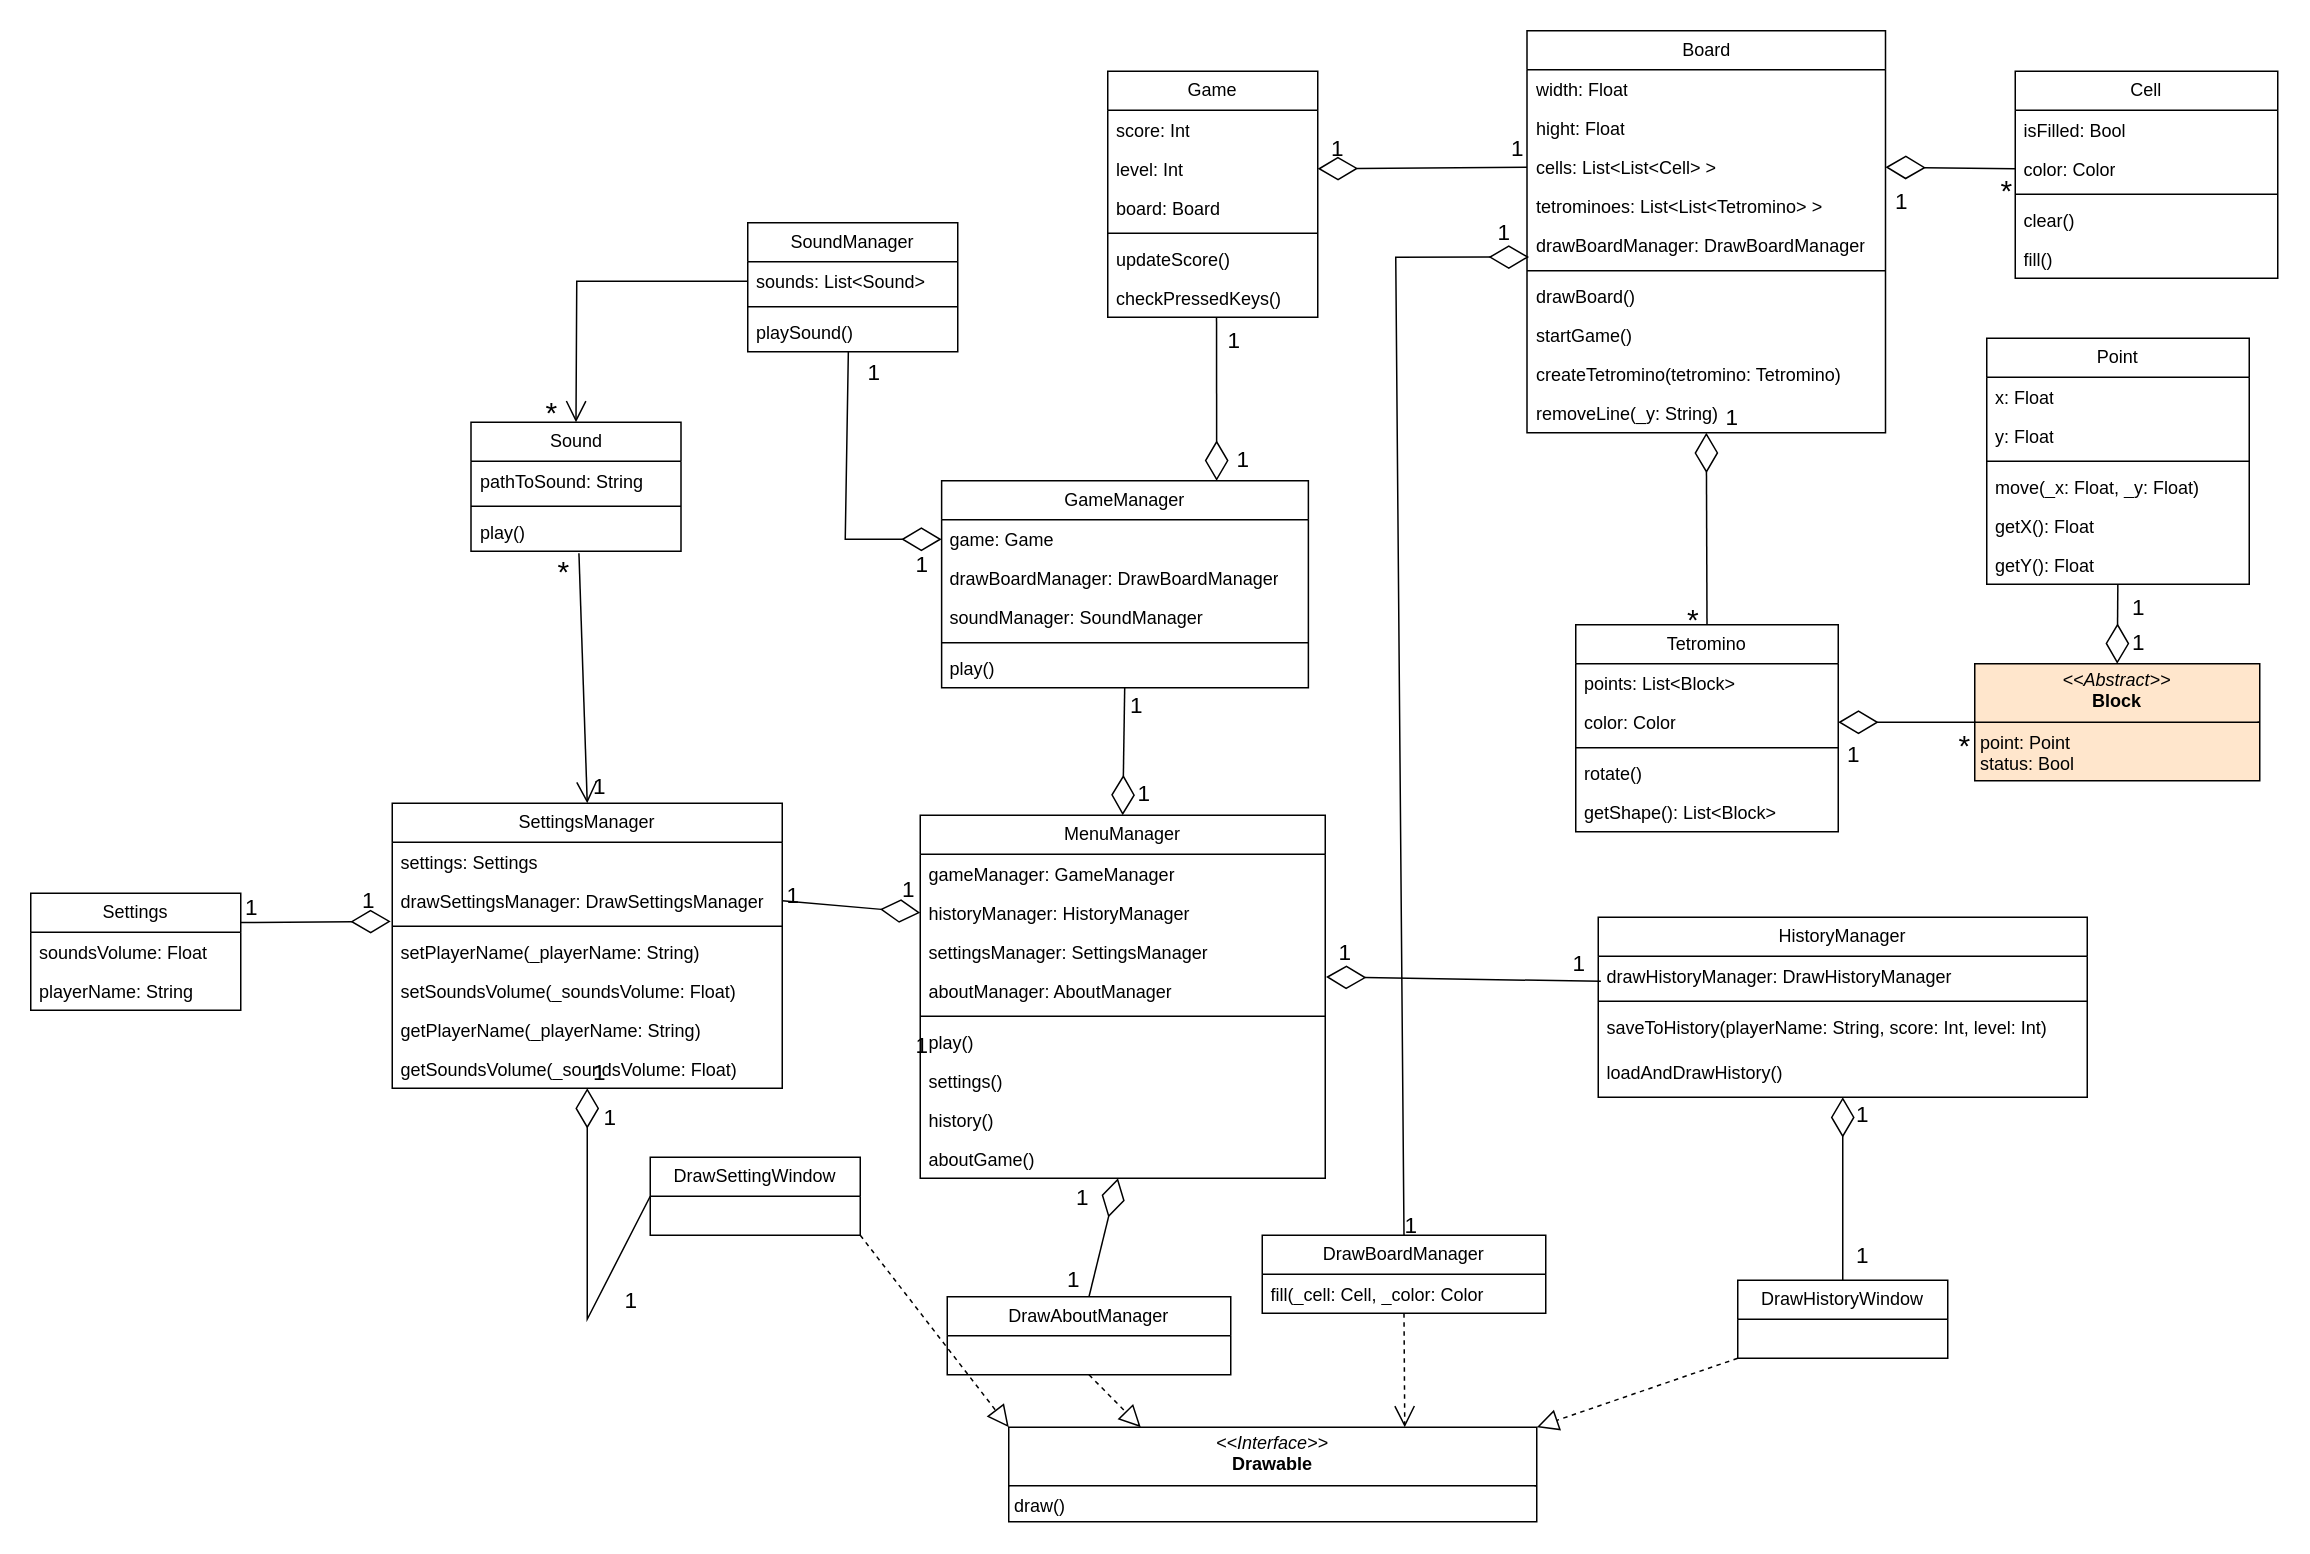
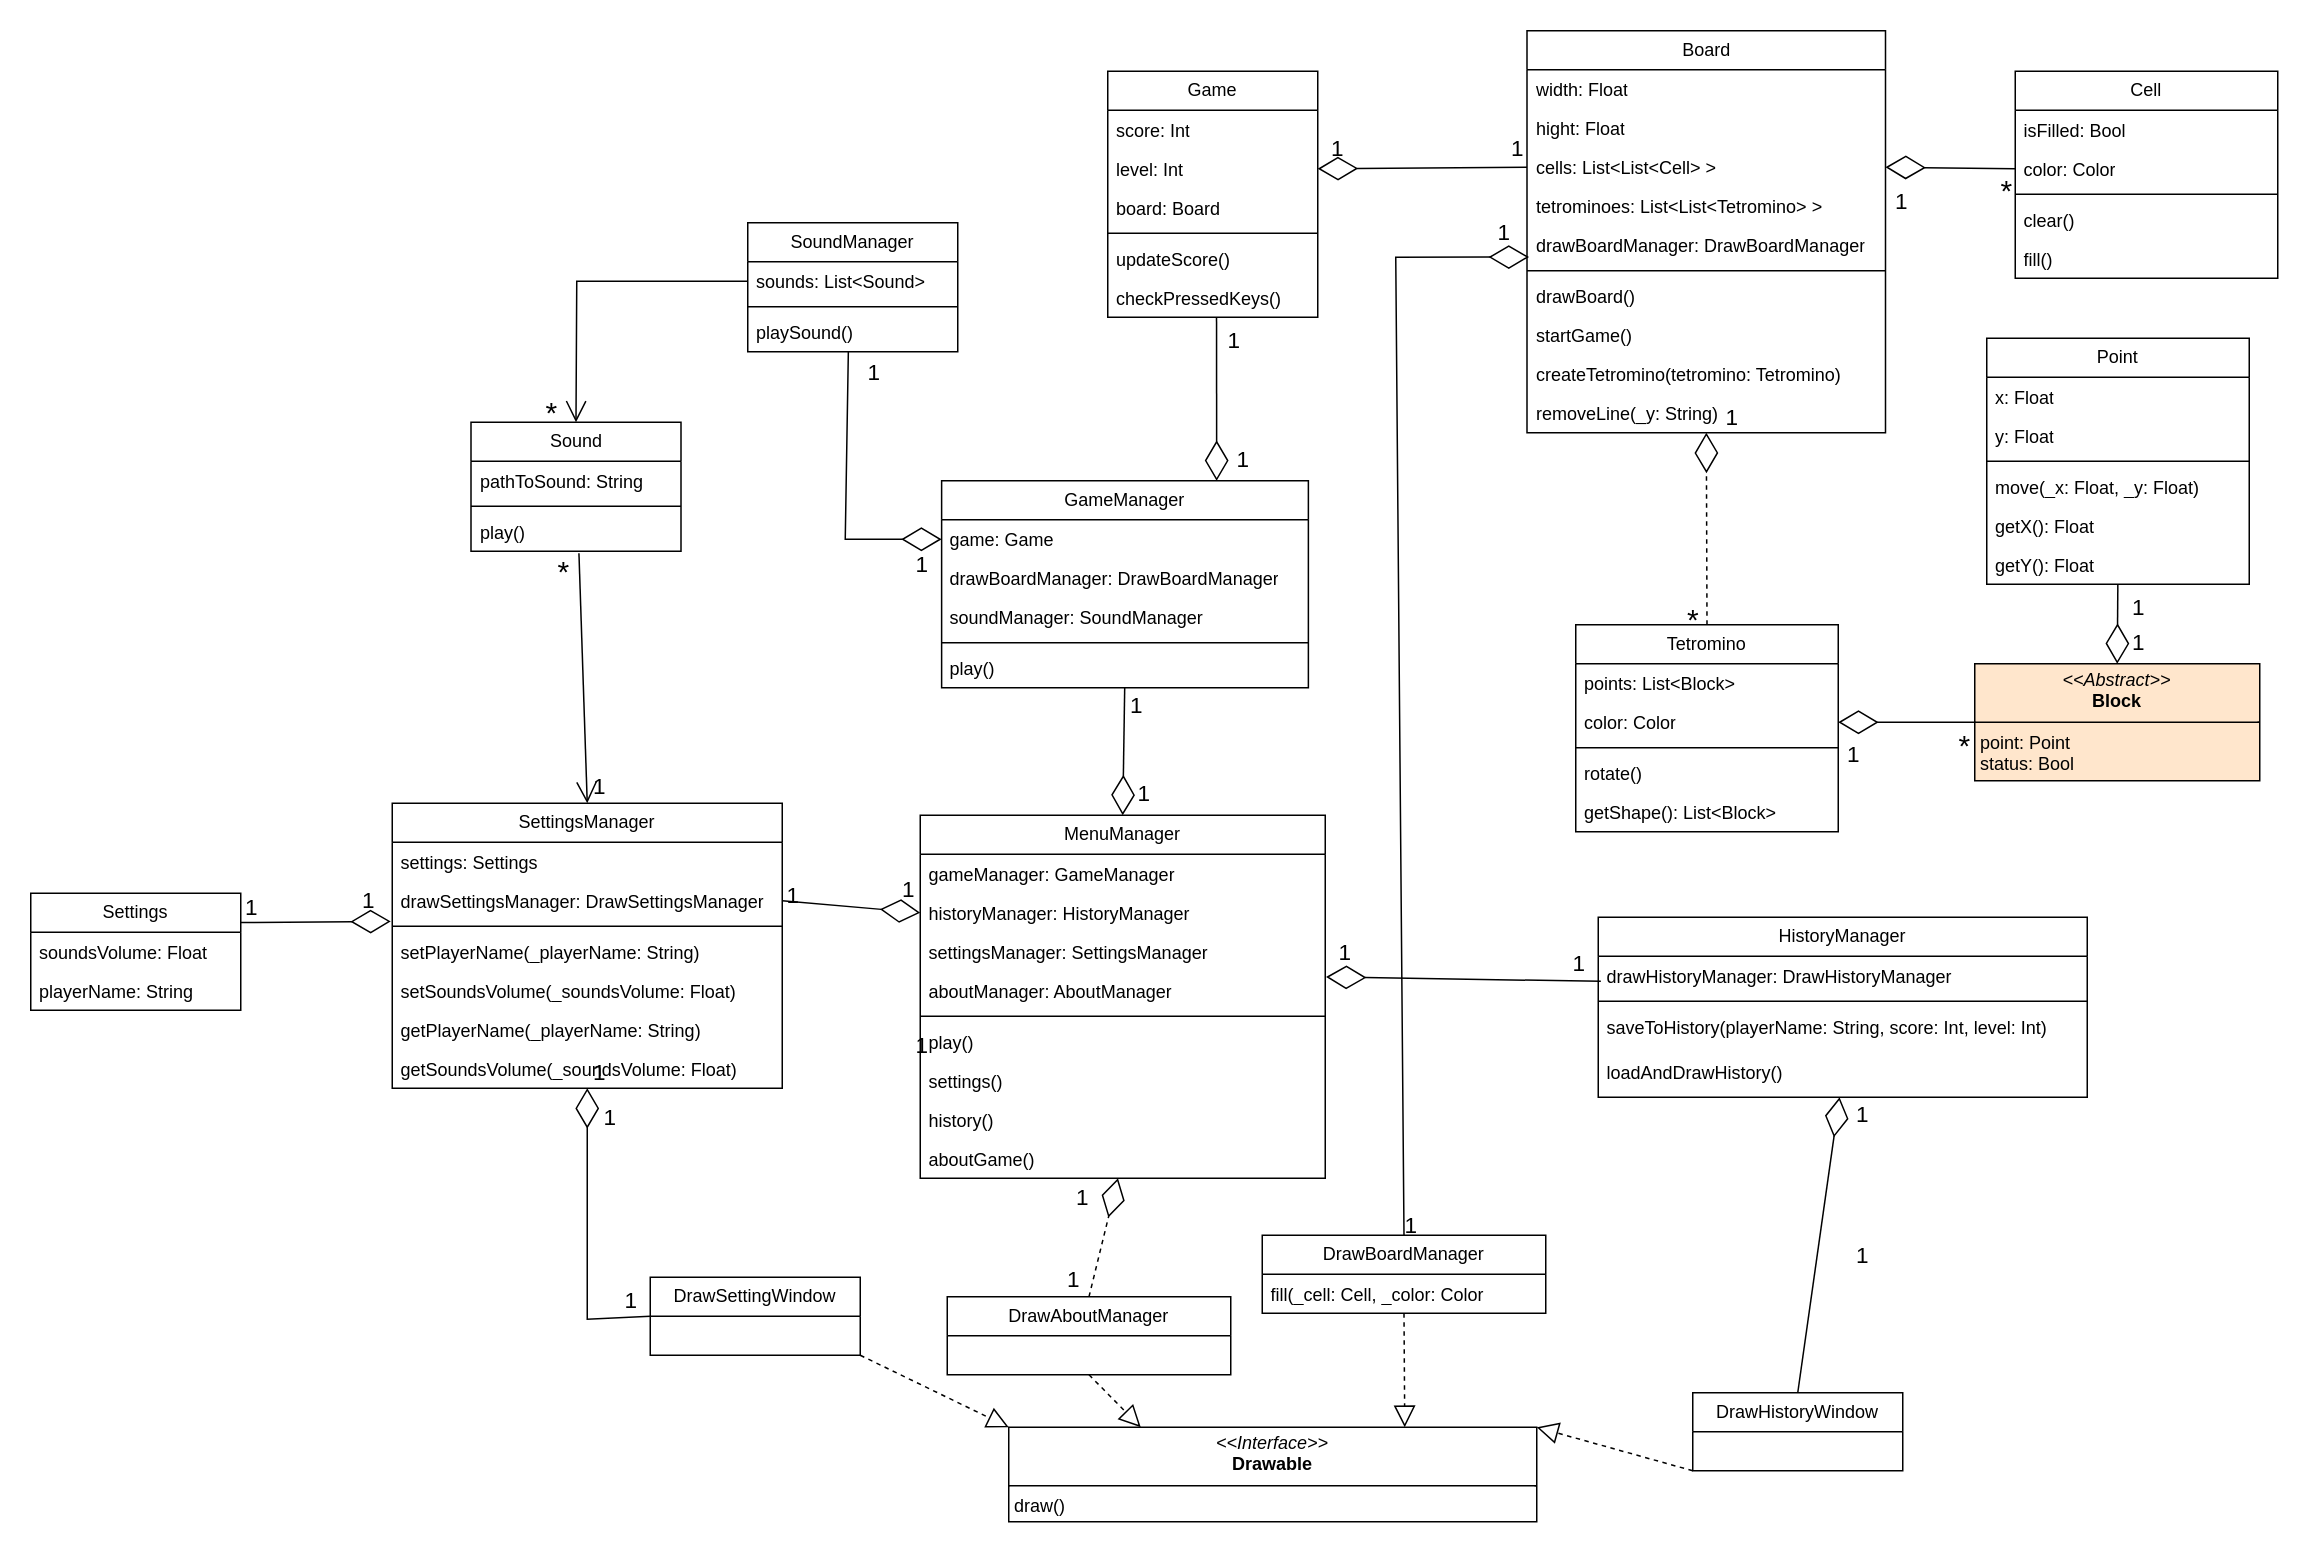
(1707, 547) -> (1707, 547)
(755, 1196) -> (755, 1316)
(1099, 1255) -> (1099, 1255)
(1843, 1319) -> (1798, 1432)
(1405, 1413) -> (1405, 1404)
